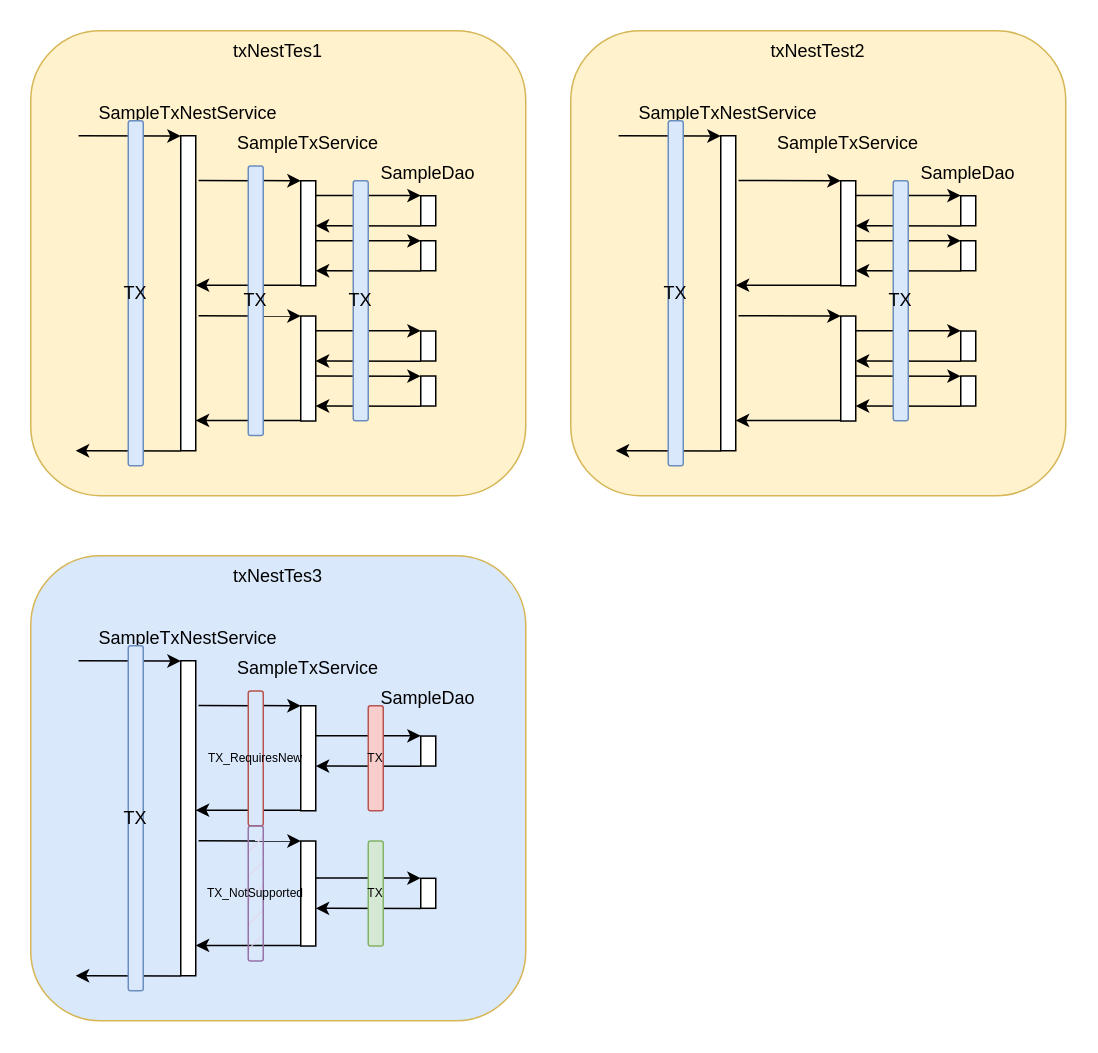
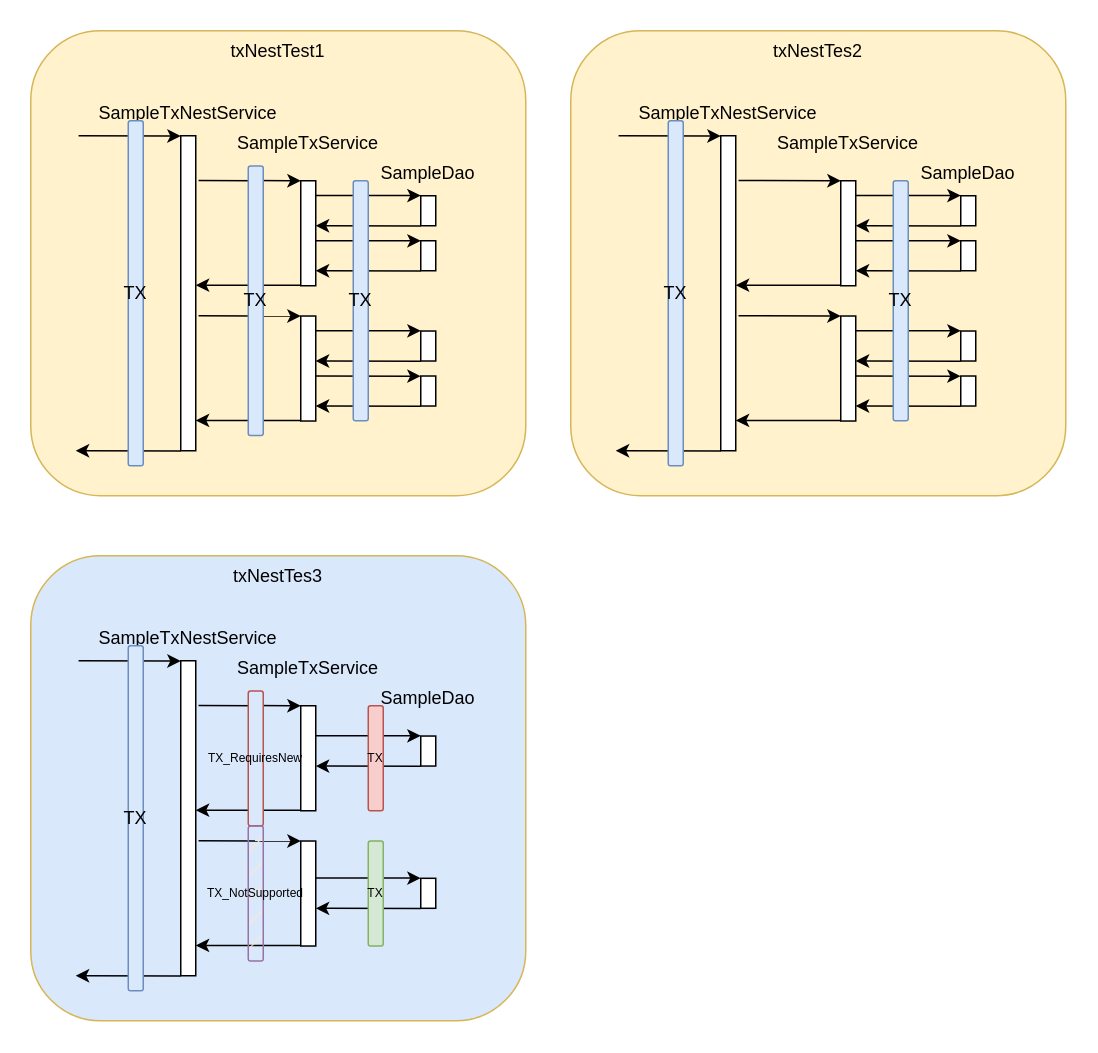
(278, 52) -> (278, 52)
(818, 52) -> (818, 52)
(256, 894) -> (256, 894)
